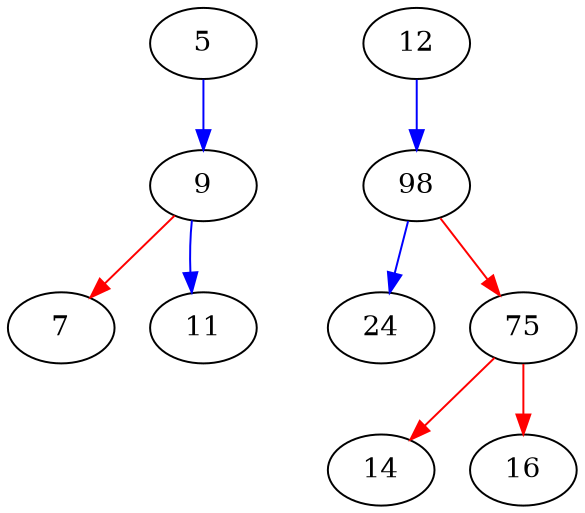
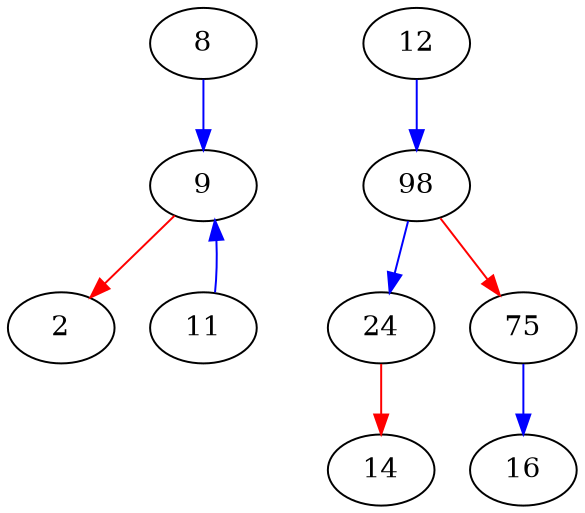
(203, 43) -> (203, 43)
(190, 247) -> (217, 267)
(61, 328) -> (61, 328)
(523, 389) -> (523, 389)
(460, 392) -> (381, 389)
